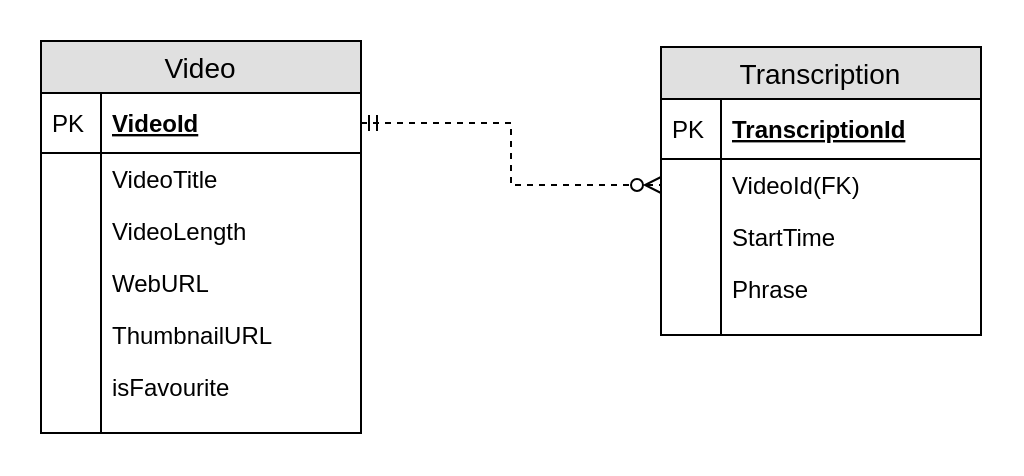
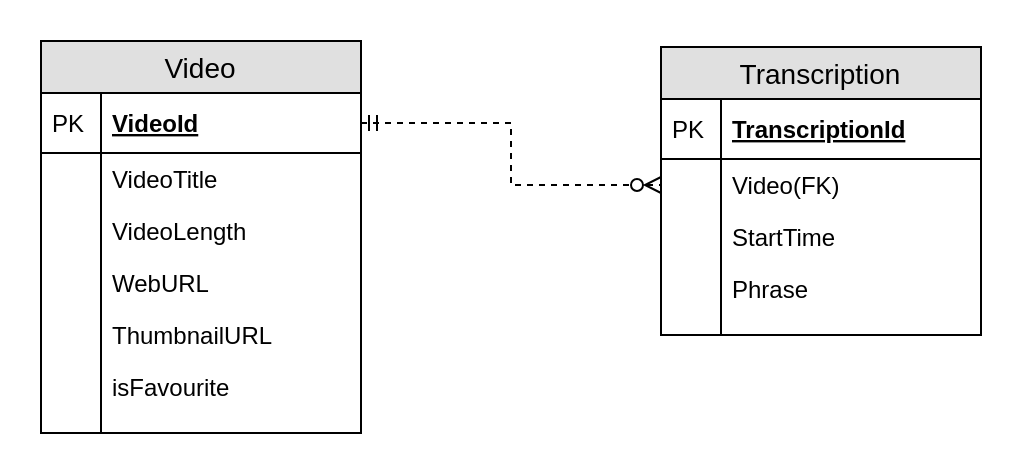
(803, 186) -> (789, 186)
